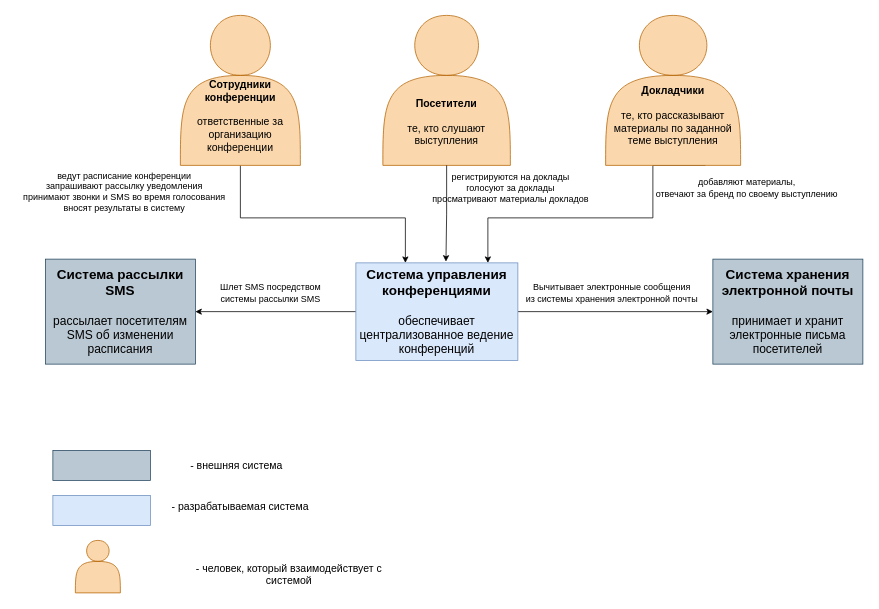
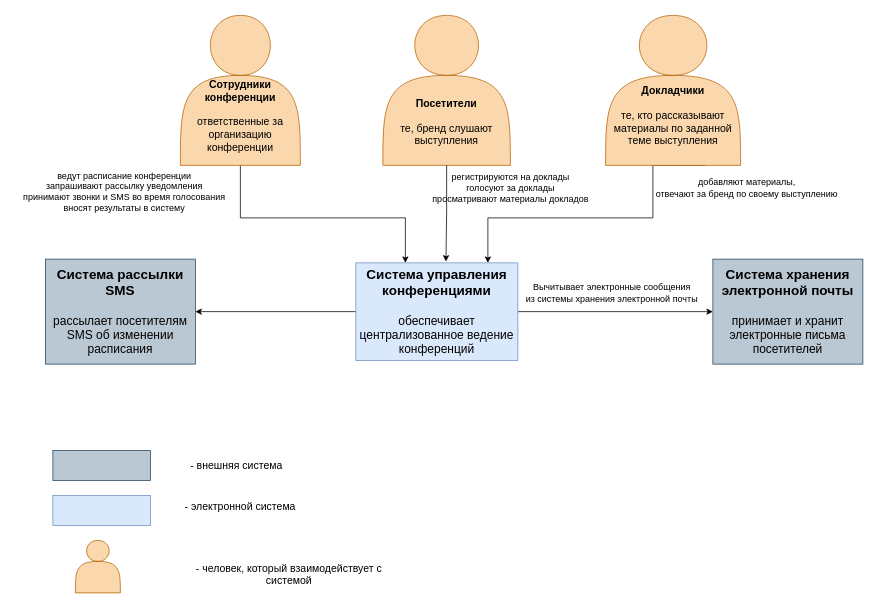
(447, 90) -> (447, 90)
(270, 293) -> none
(240, 507) -> (240, 507)
